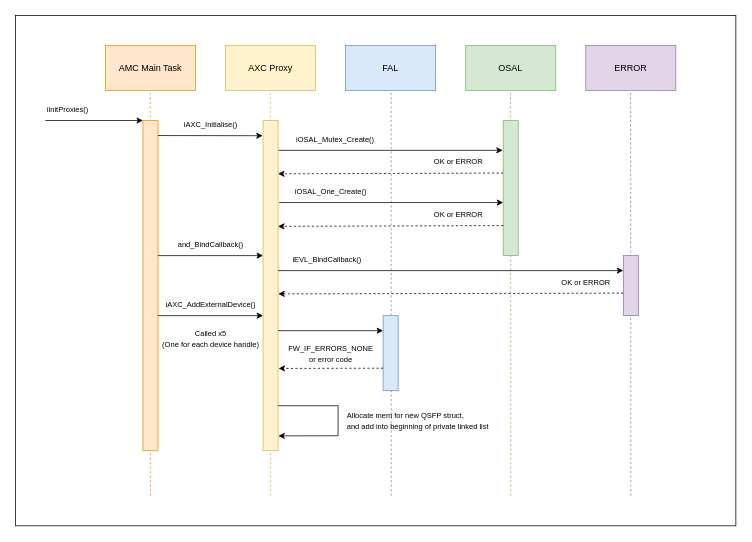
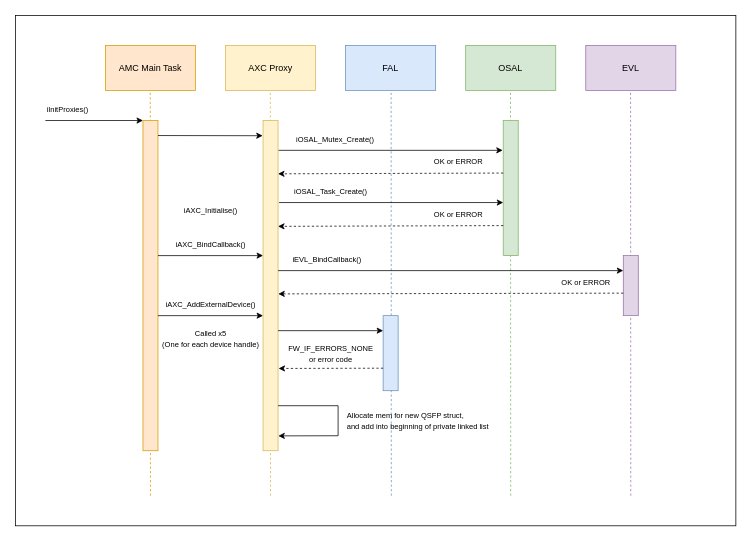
(630, 68) -> (630, 68)
(210, 124) -> (210, 210)
(331, 192) -> (331, 192)
(211, 244) -> (211, 244)
